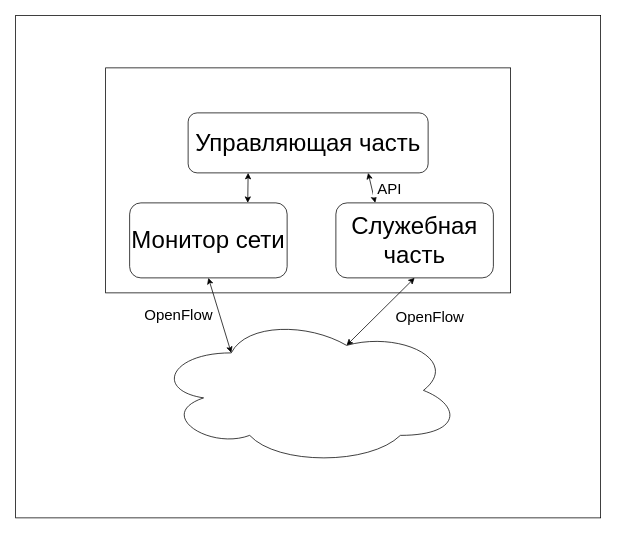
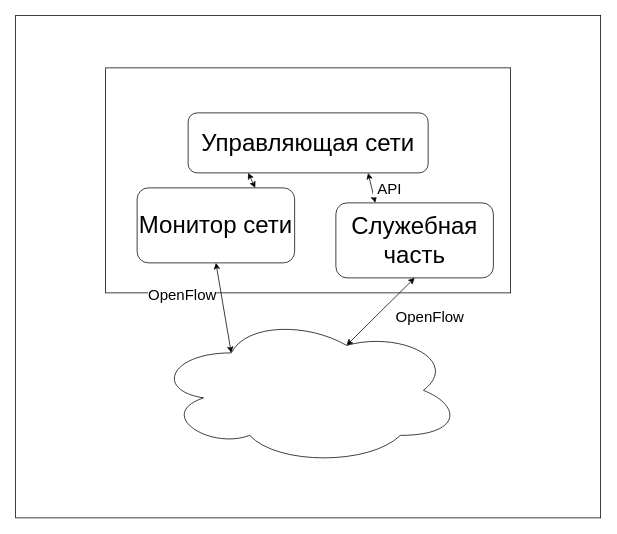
(308, 143) -> (308, 143)
(208, 240) -> (216, 225)
